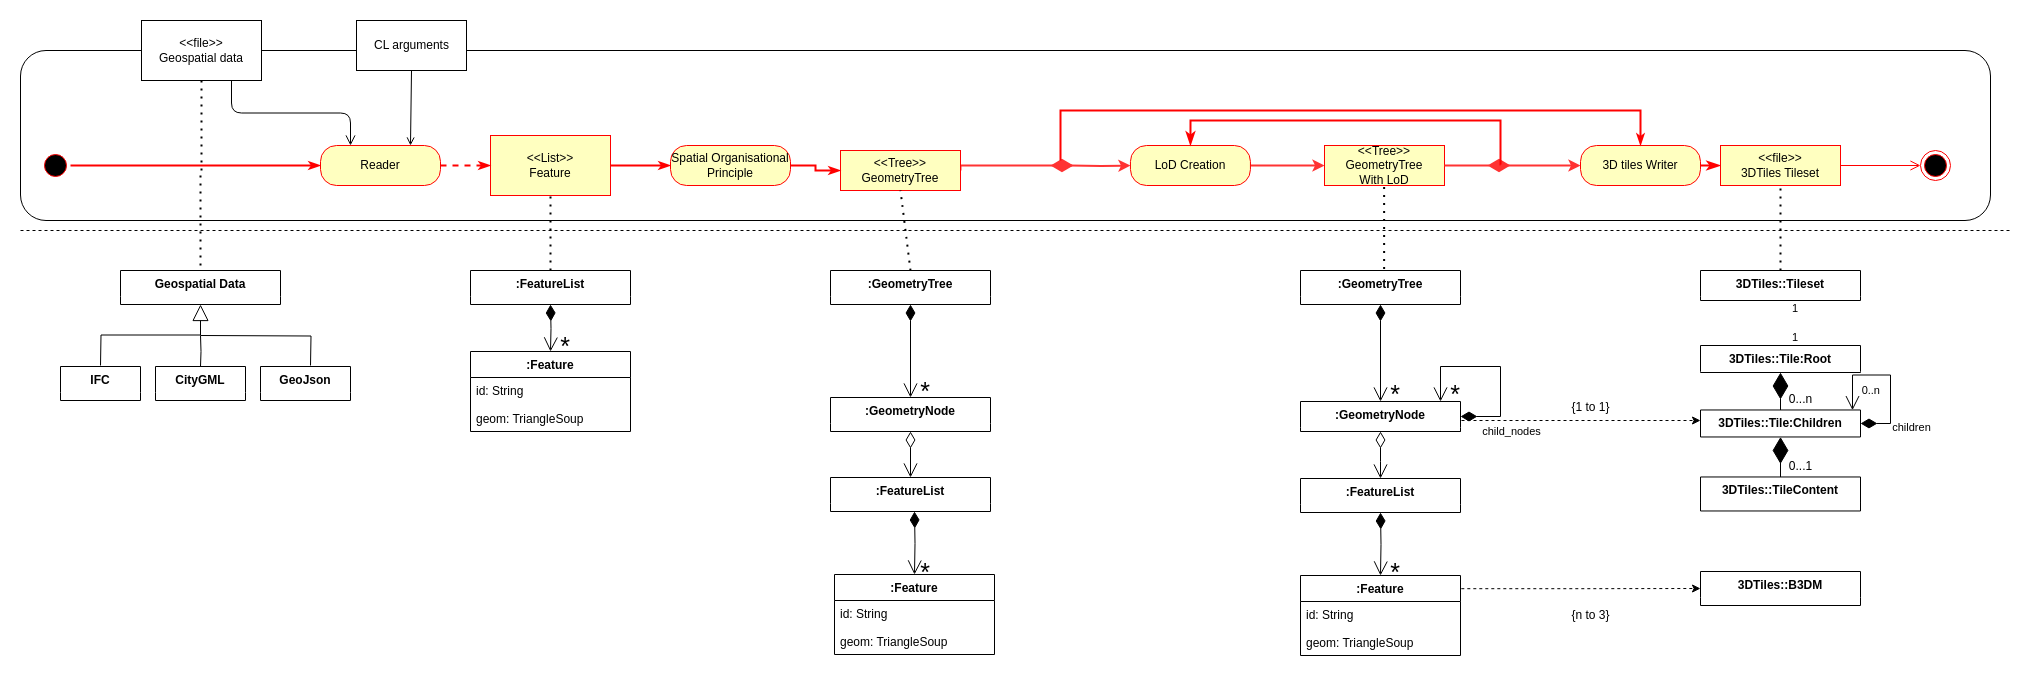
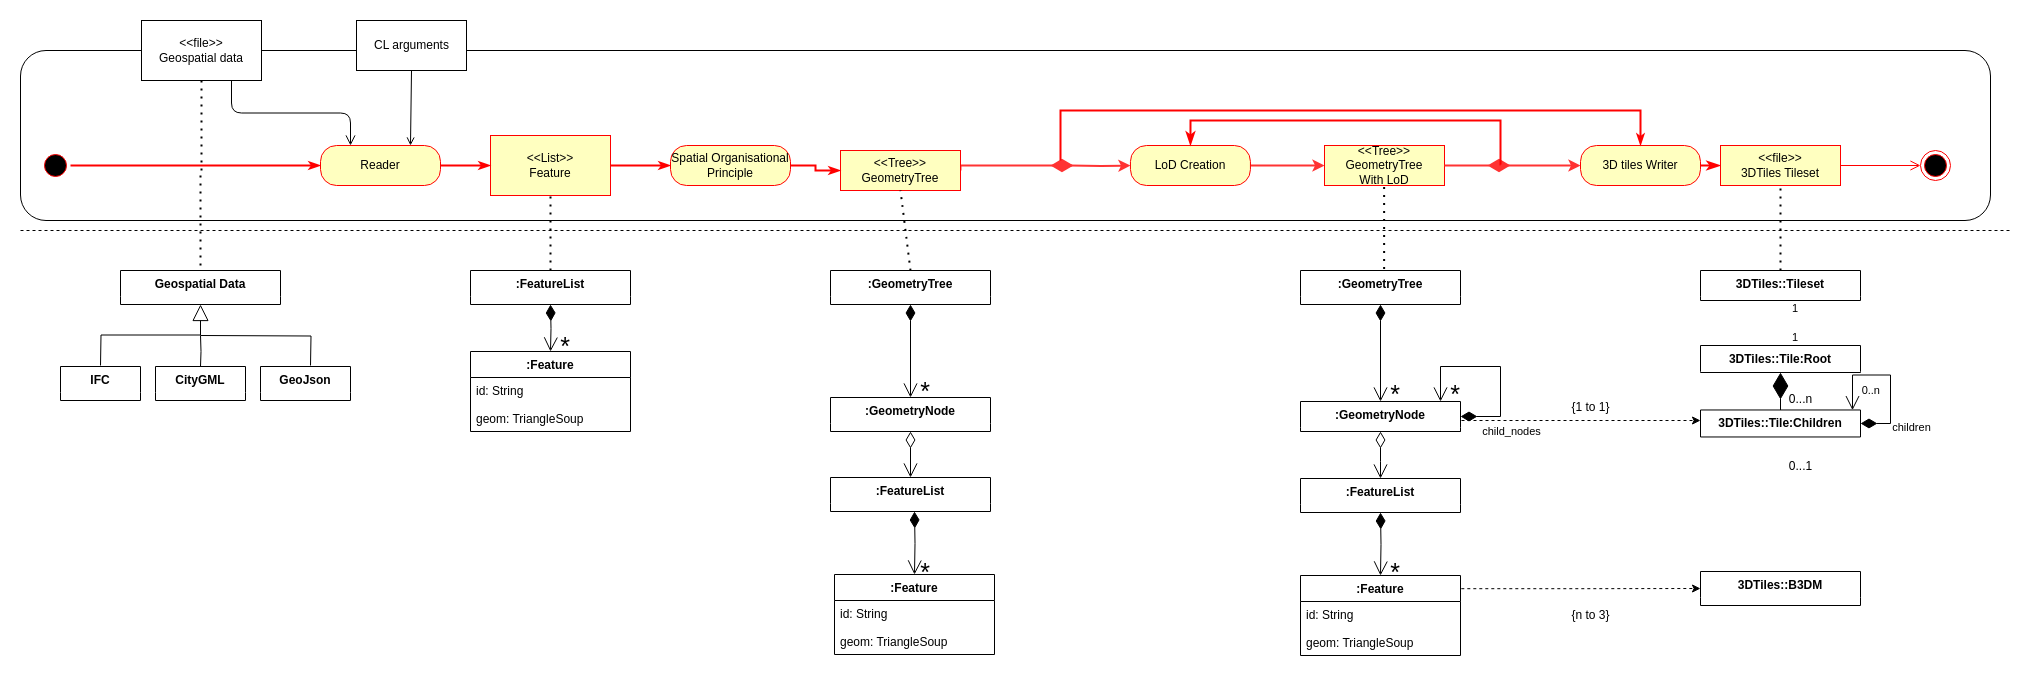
(461, 166) -> (461, 166)
(1781, 470) -> none
(1781, 494) -> none
